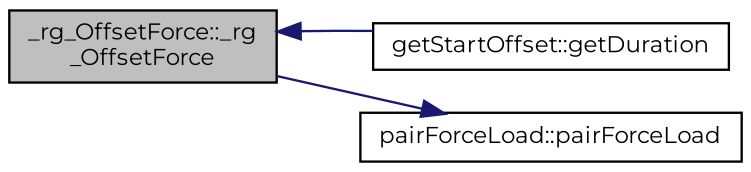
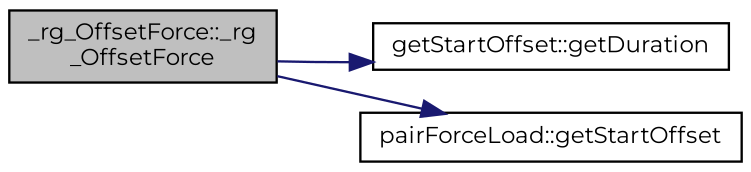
(337, 31) -> (314, 62)
(551, 137) -> (551, 137)
